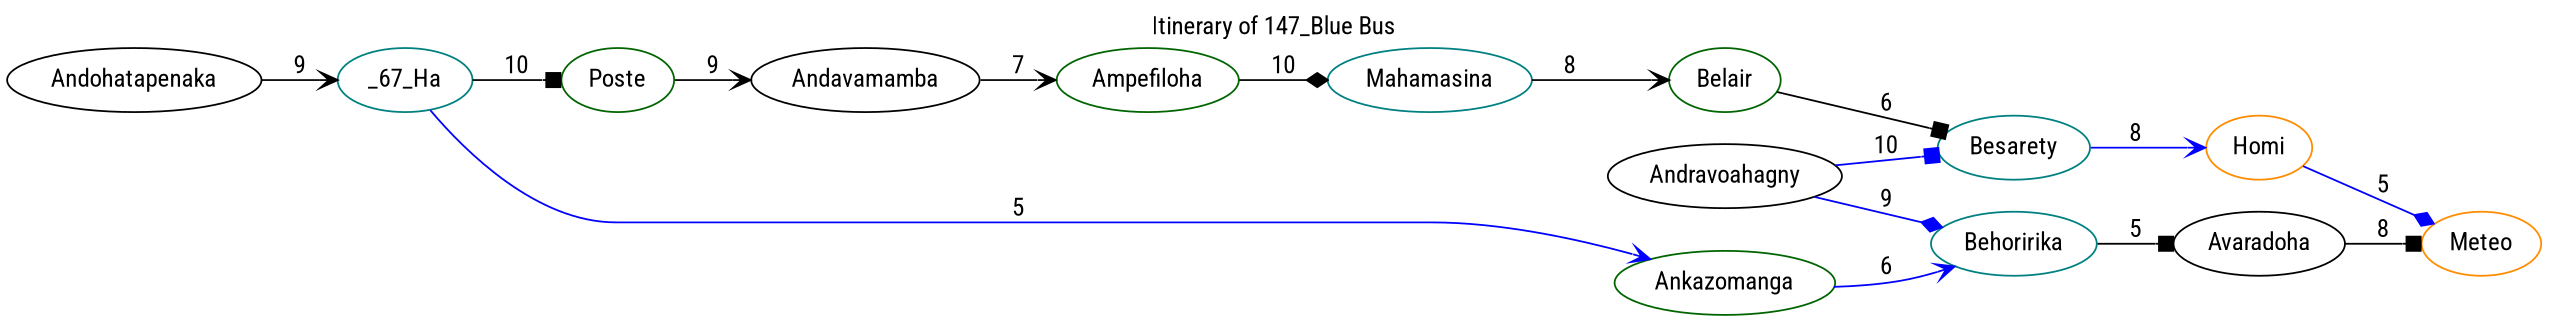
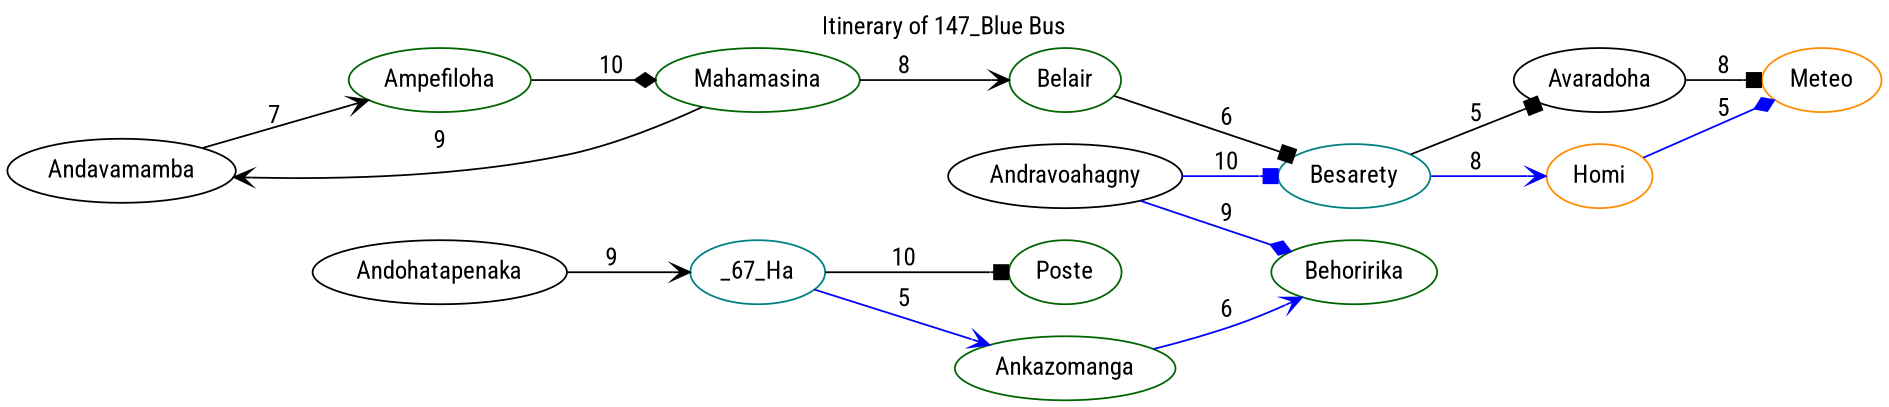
(704, 80) -> (482, 168)
(1430, 80) -> (758, 80)
(2014, 244) -> (1354, 272)
(2126, 244) -> (1467, 132)
